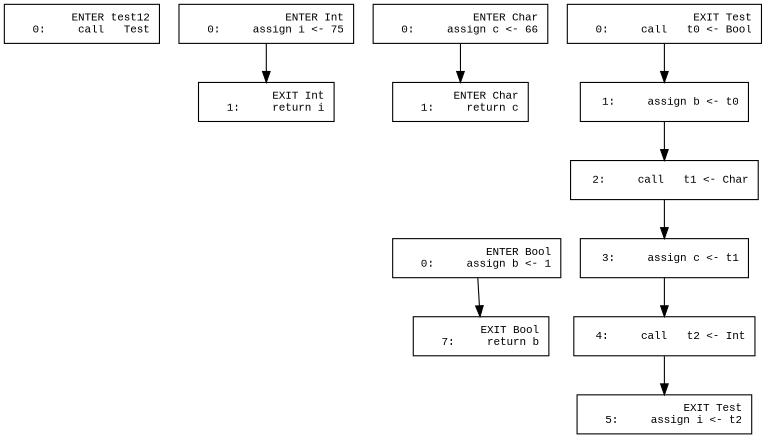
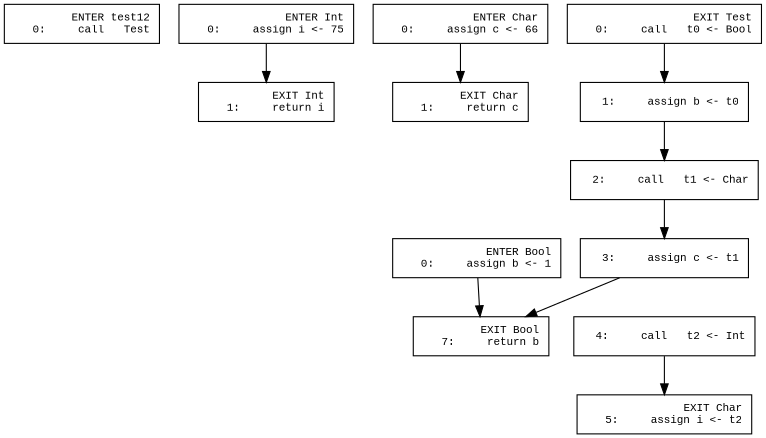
(460, 102) -> (460, 102)
(664, 292) -> (578, 295)
(664, 414) -> (664, 414)
